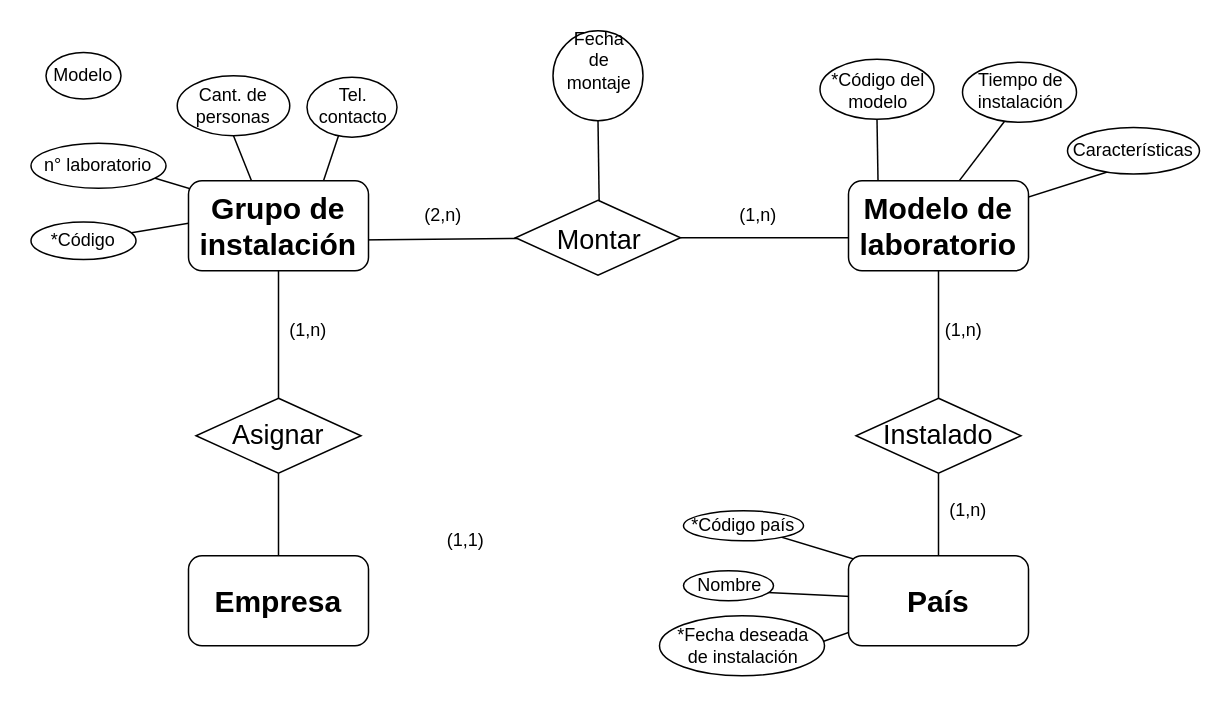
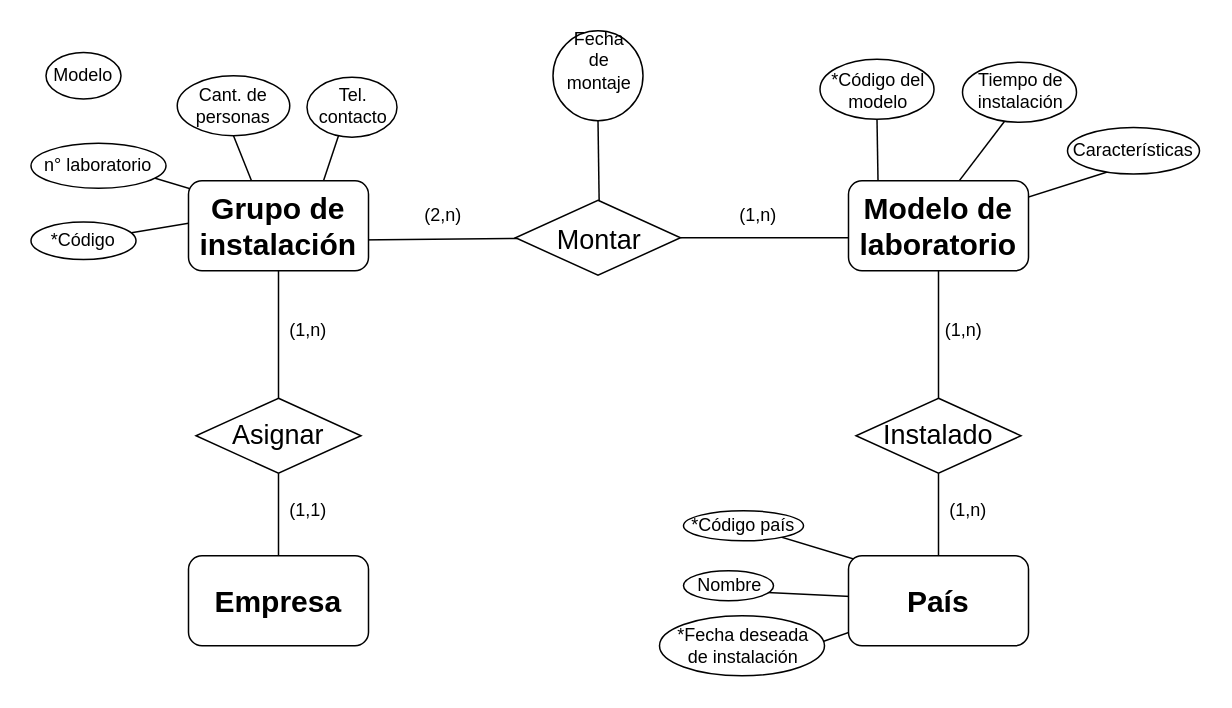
(466, 541) -> (308, 511)
